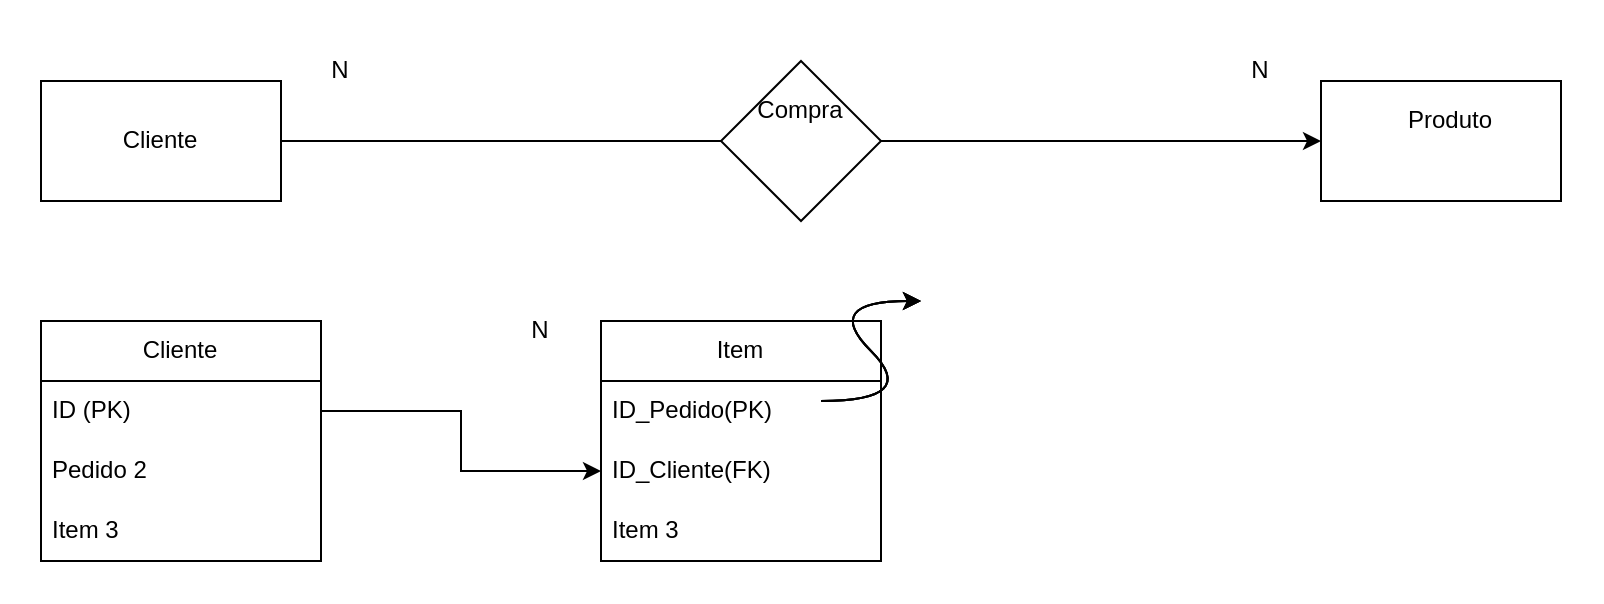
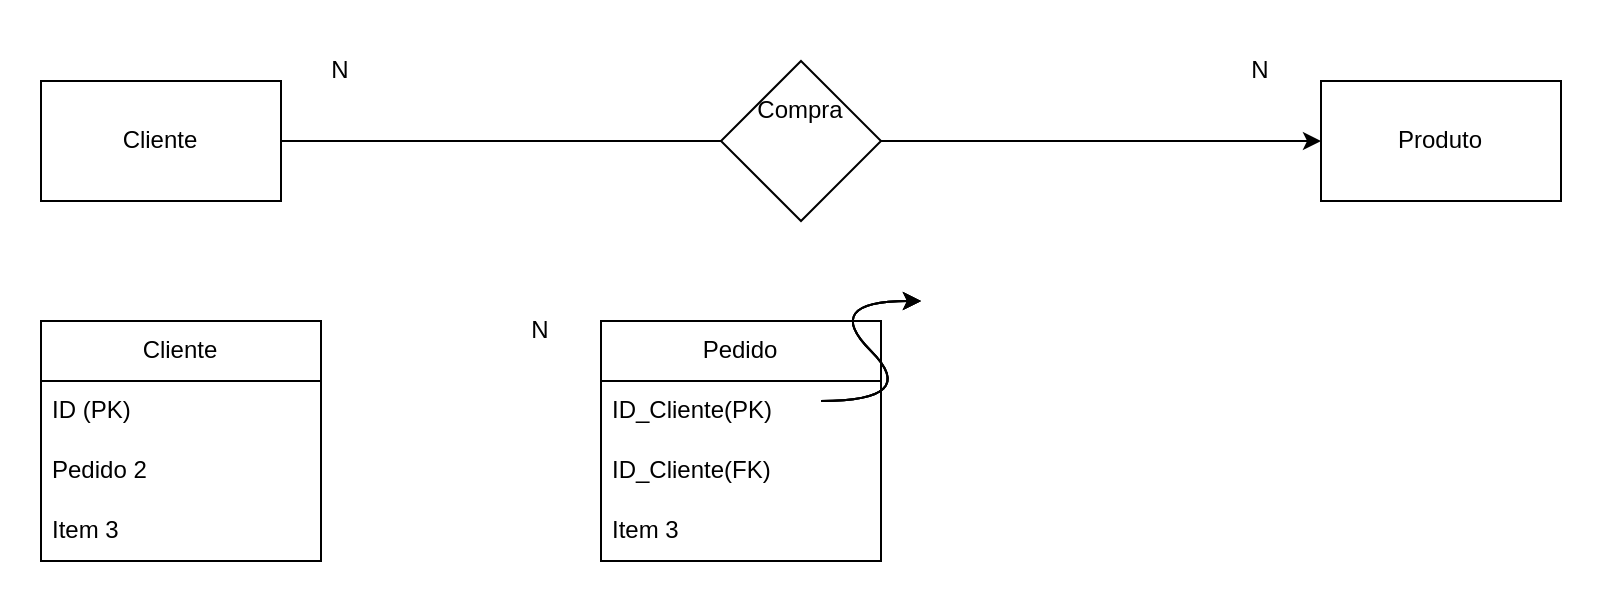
(1451, 121) -> (1441, 141)
(741, 351) -> (741, 351)
(697, 411) -> (701, 411)
(461, 436) -> none
